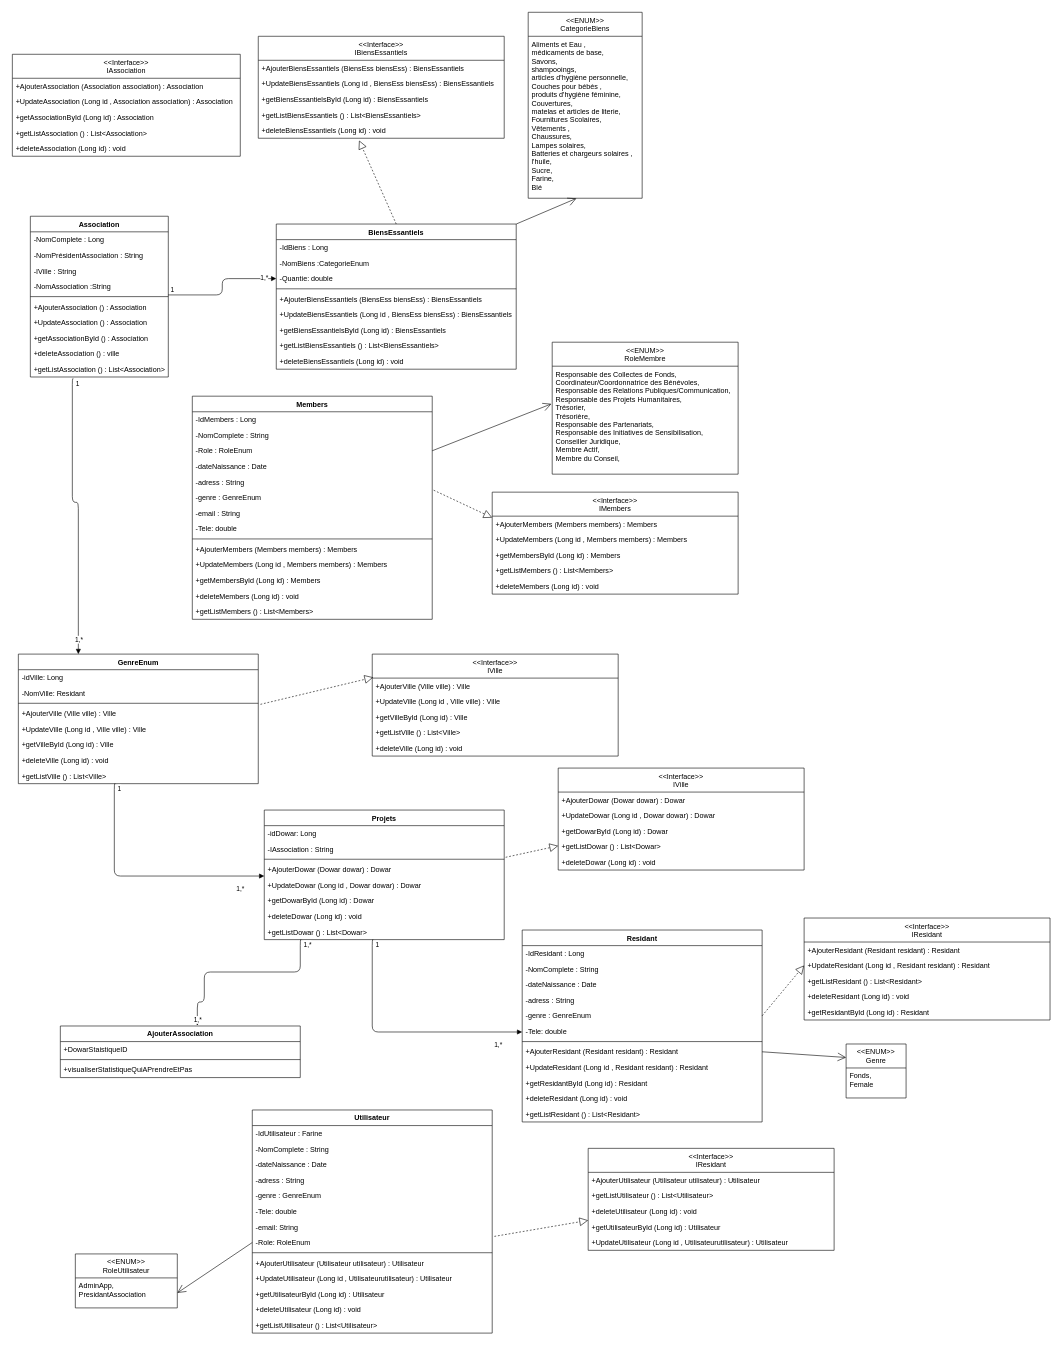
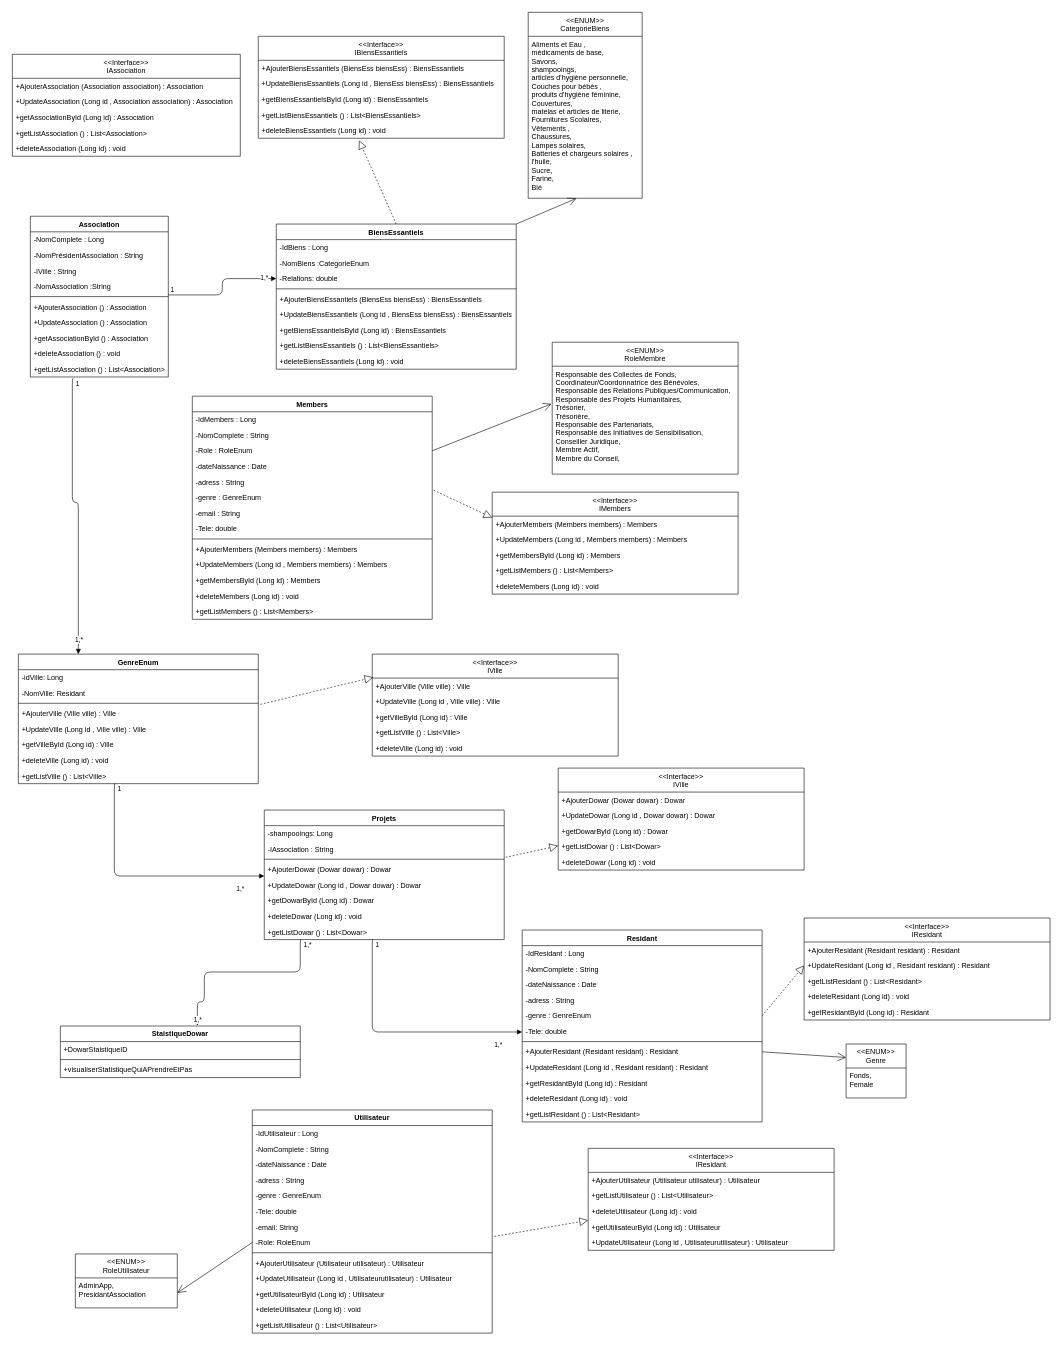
(308, 279) -> (311, 279)
(83, 354) -> (83, 354)
(293, 834) -> (301, 834)
(180, 1034) -> (180, 1034)
(295, 1134) -> (292, 1134)
